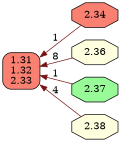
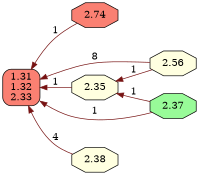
(95, 15) -> (95, 15)
(95, 52) -> (173, 63)
none -> (95, 87)
